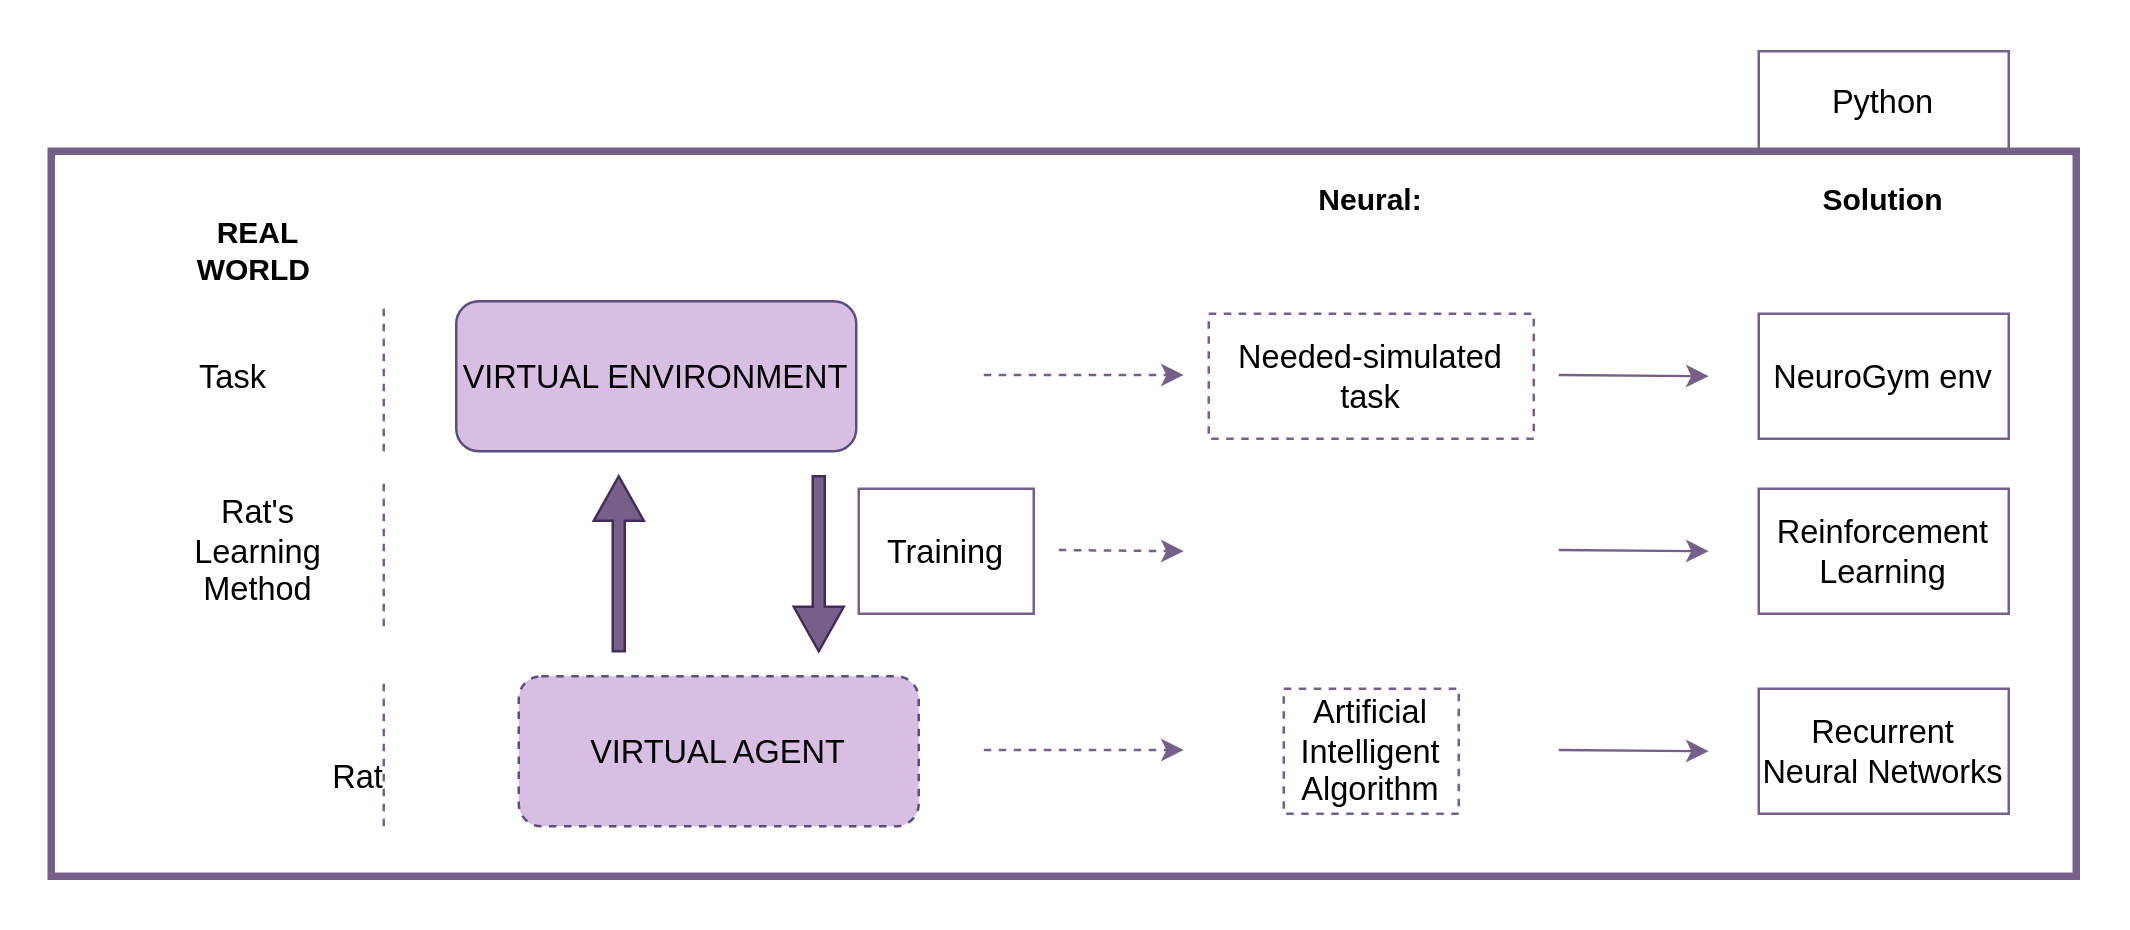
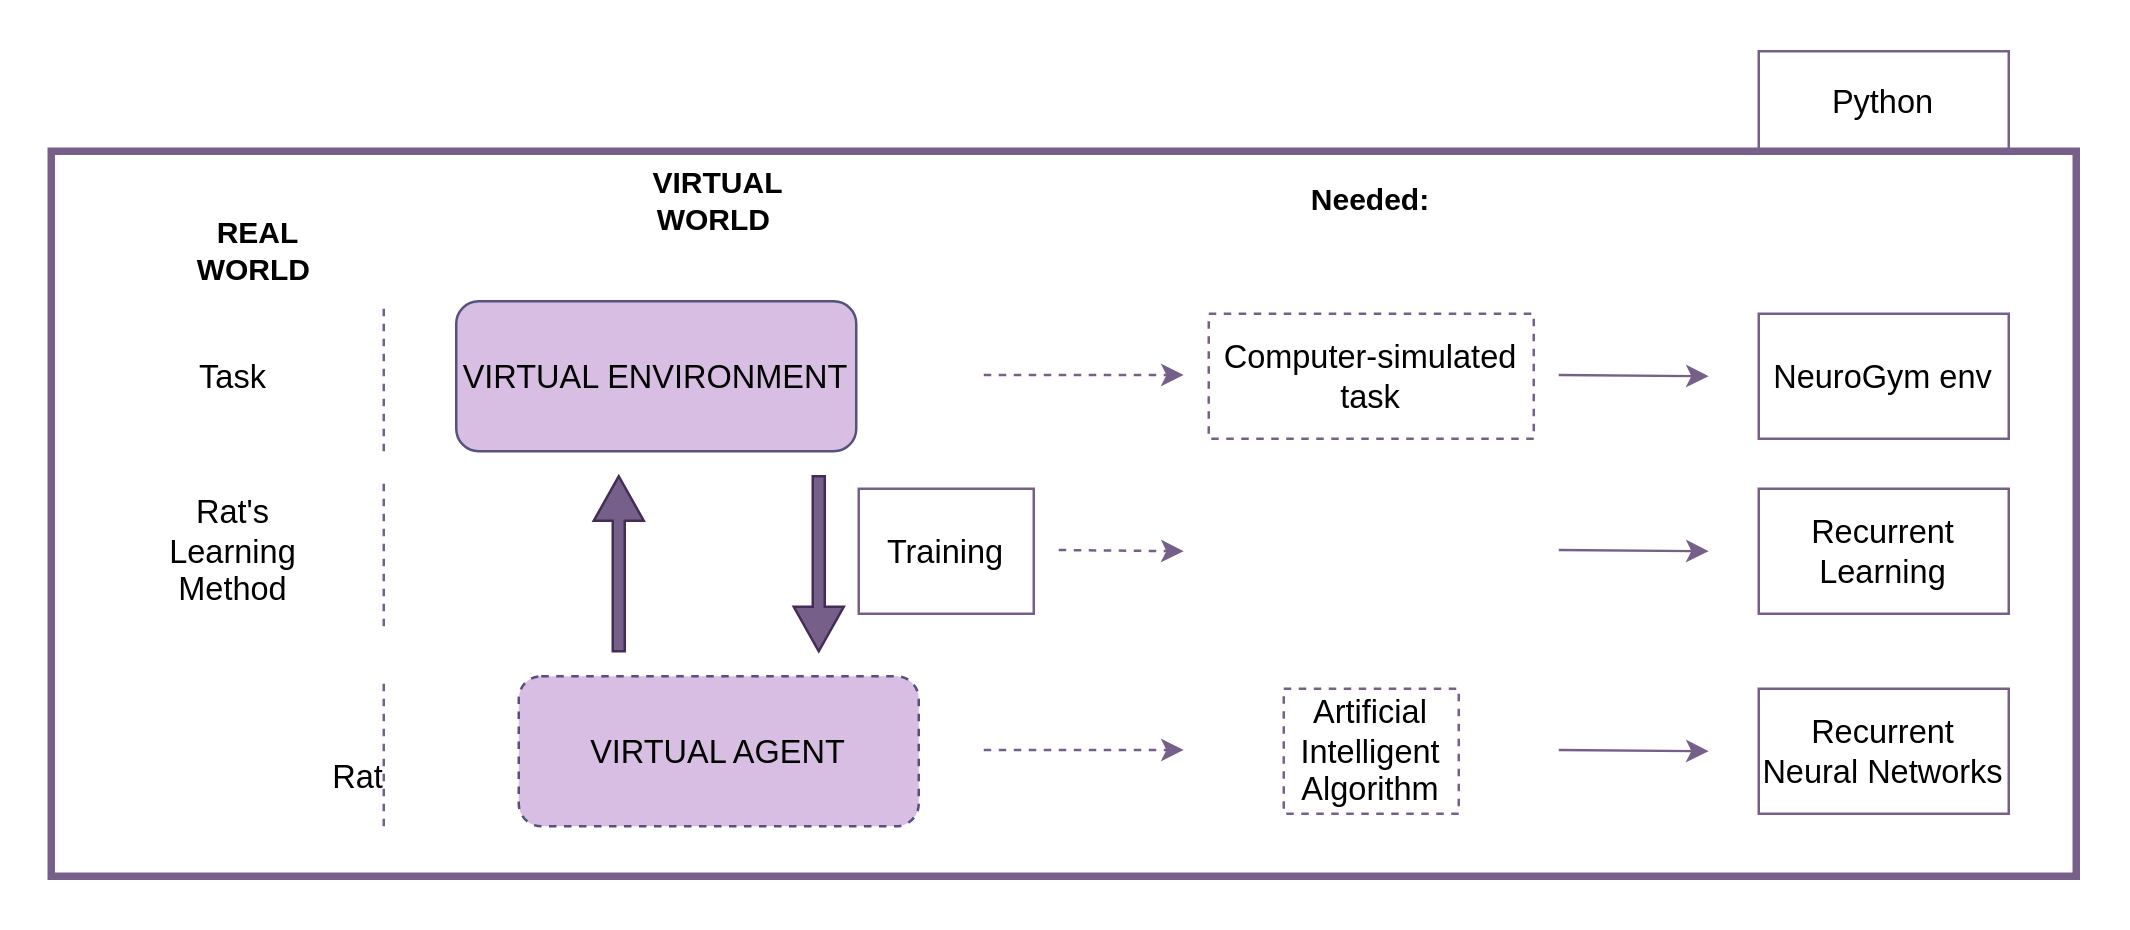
none -> (719, 201)
(1371, 201) -> (1371, 201)
(1884, 201) -> none
(1371, 376) -> (1371, 376)
(259, 551) -> (234, 551)
(1884, 551) -> (1884, 551)
